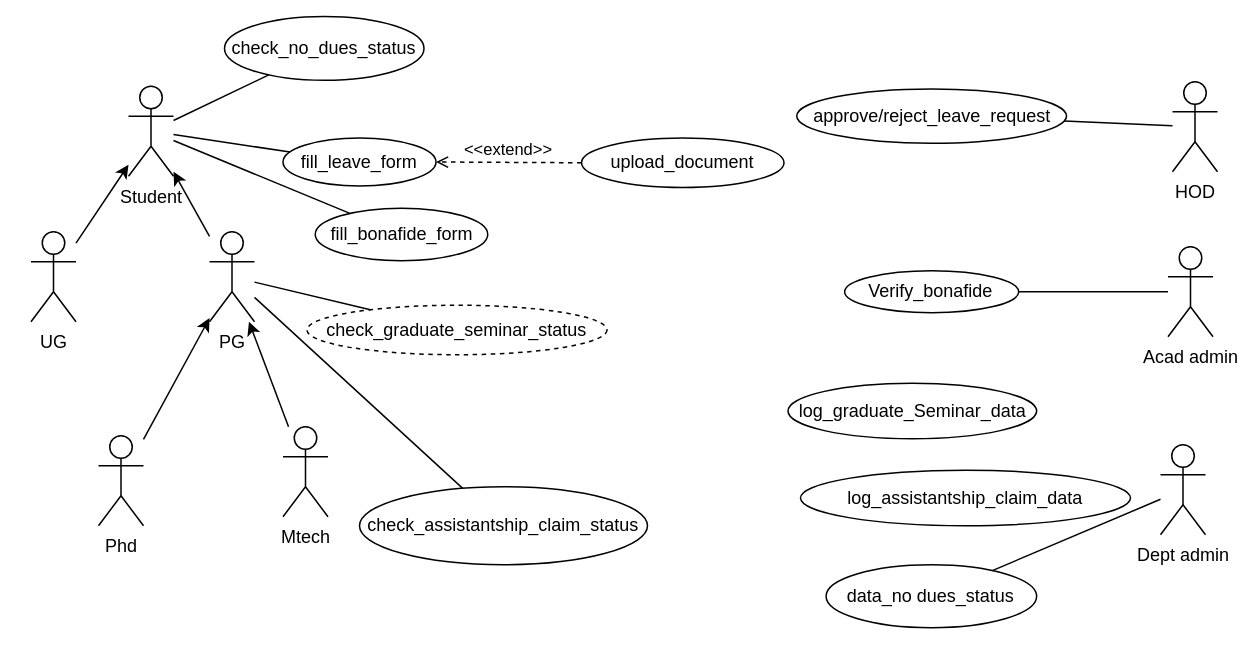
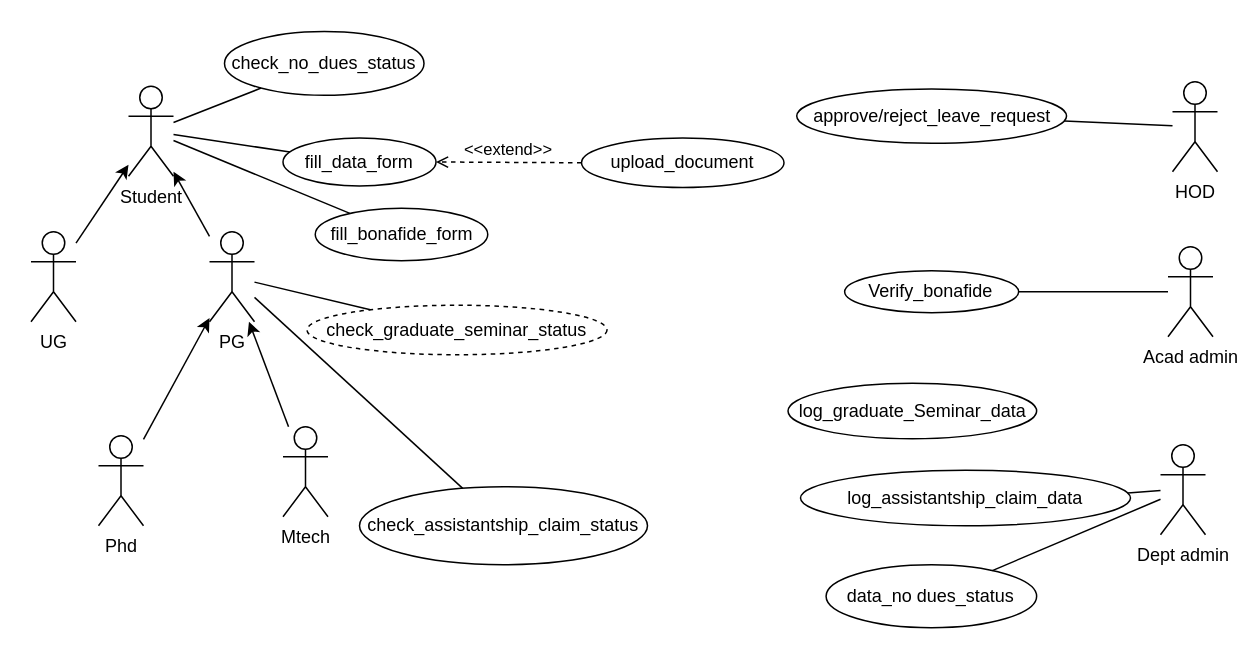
(324, 48) -> (324, 63)
(359, 163) -> (359, 163)
none -> (1144, 492)
